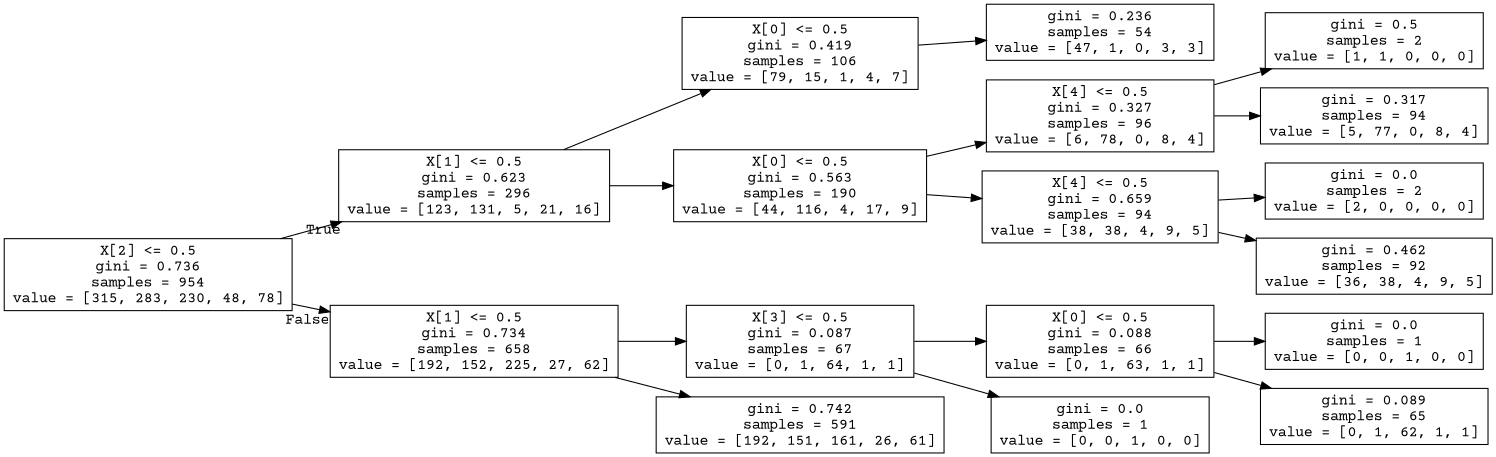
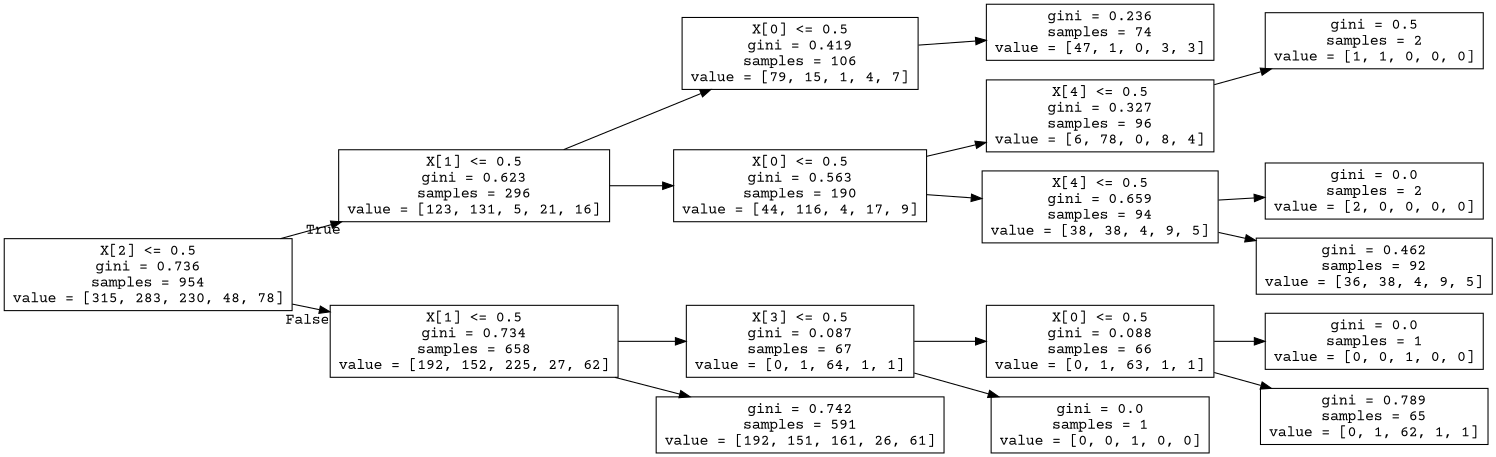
(1100, 32) -> (1100, 32)
(1374, 116) -> none
(1374, 416) -> (1374, 416)
